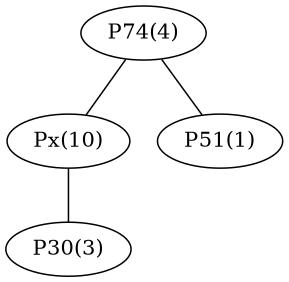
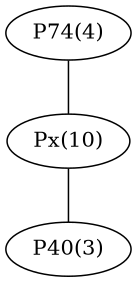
(220, 141) -> none
(68, 249) -> (68, 249)
